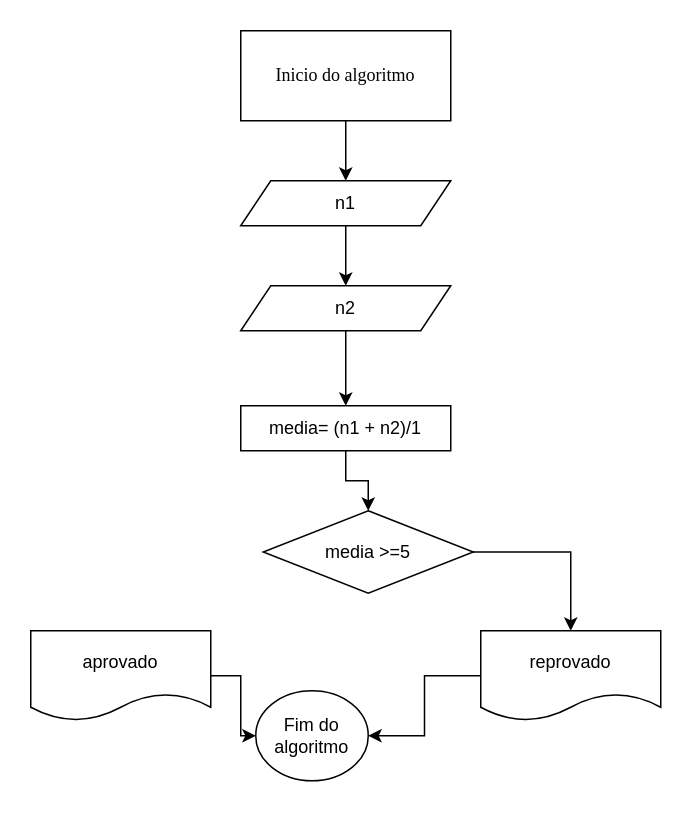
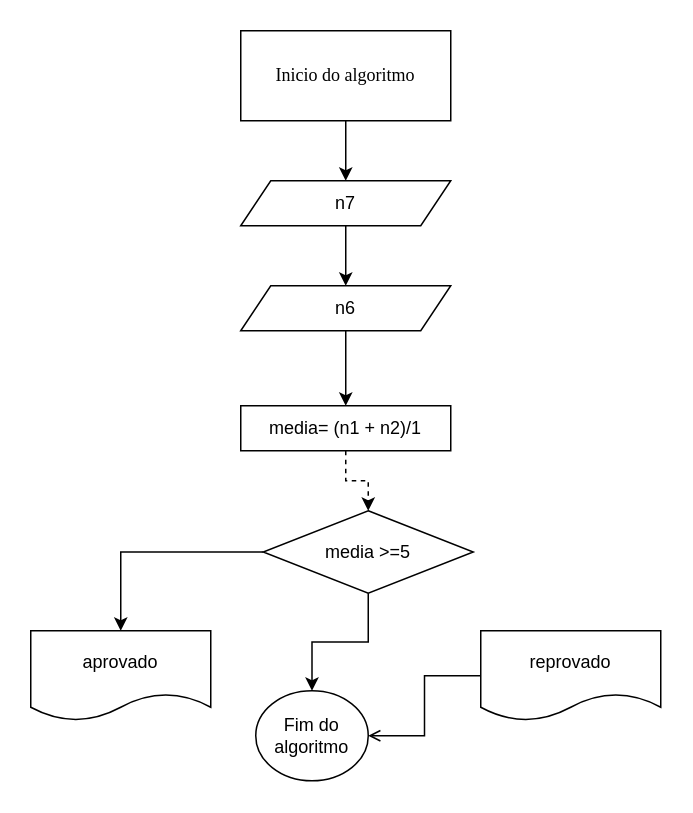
(346, 203) -> (346, 203)
(346, 308) -> (346, 308)
(353, 481) -> (353, 481)
none -> (158, 552)
(557, 552) -> (345, 642)
(241, 693) -> none
(380, 736) -> (377, 736)
